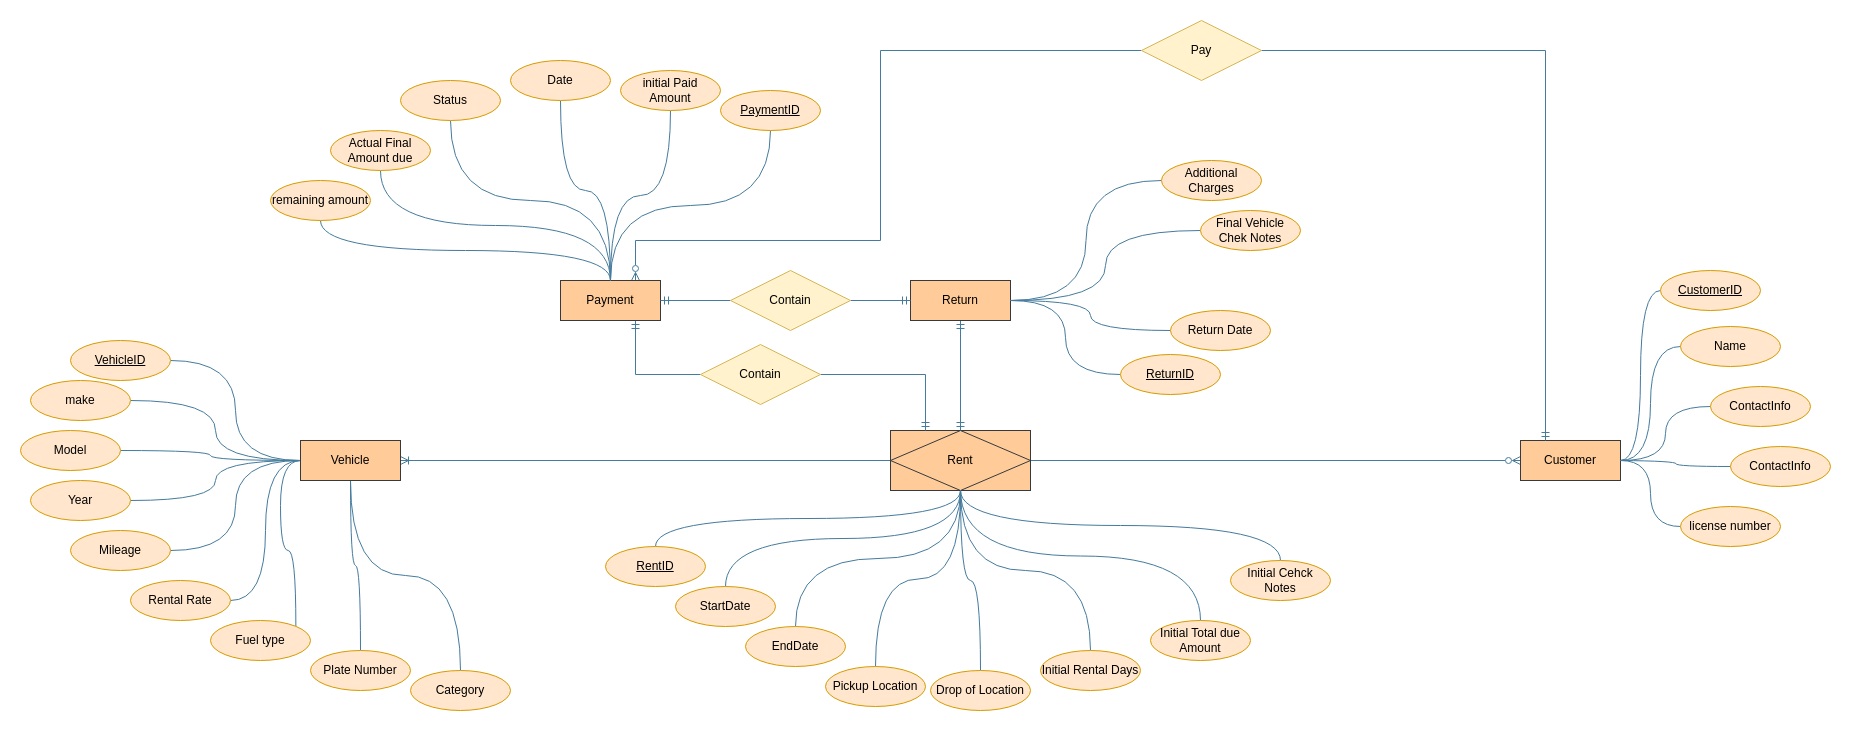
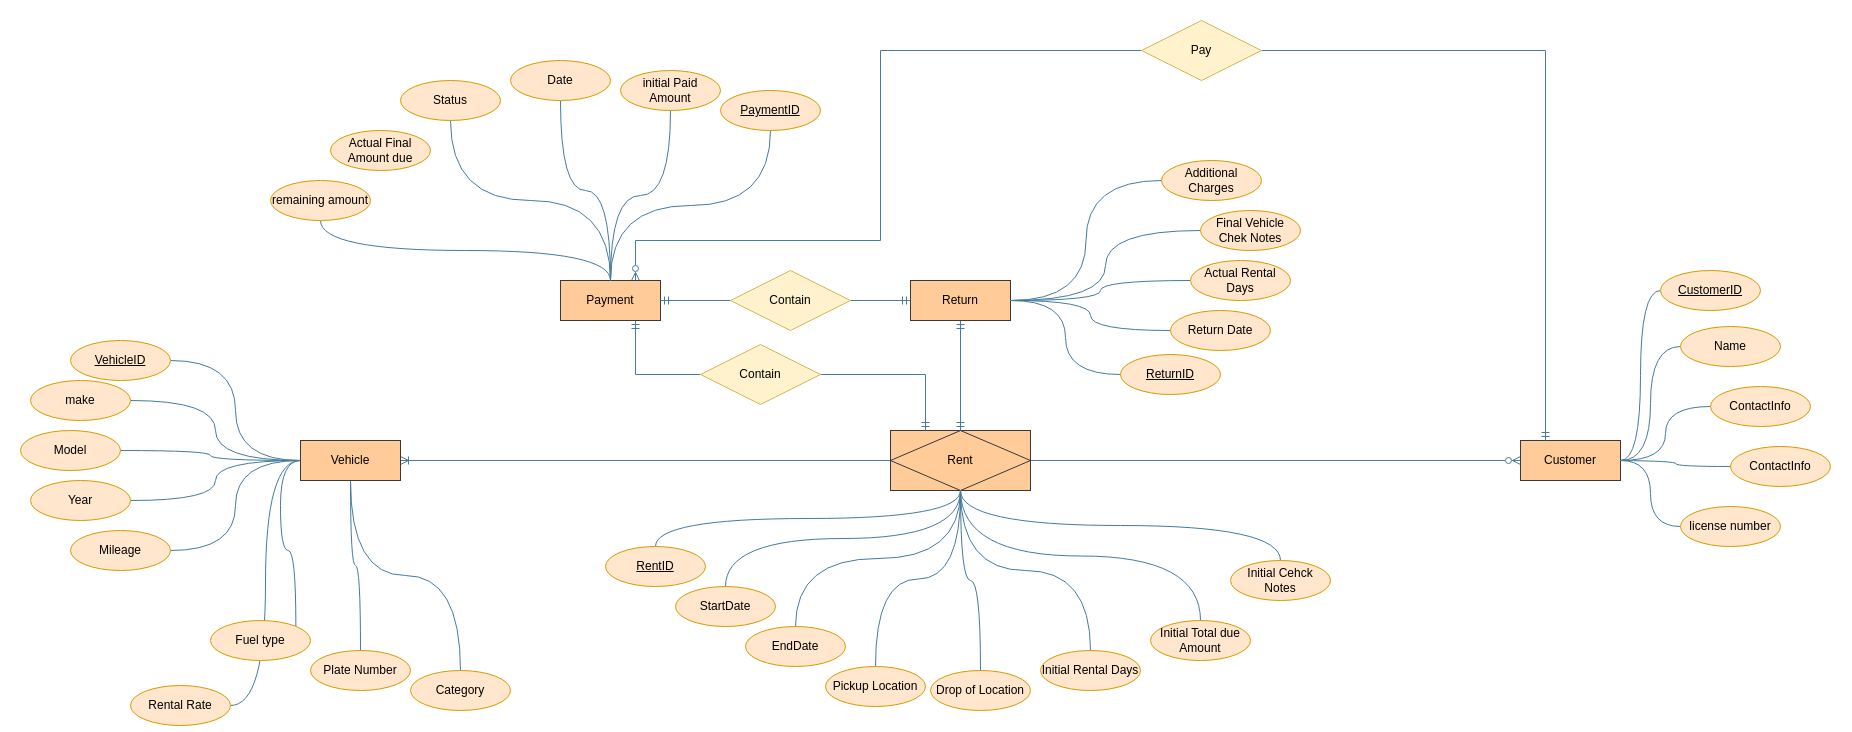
(487, 225) -> none
none -> (1241, 281)
none -> (1121, 283)
(181, 601) -> (181, 706)
